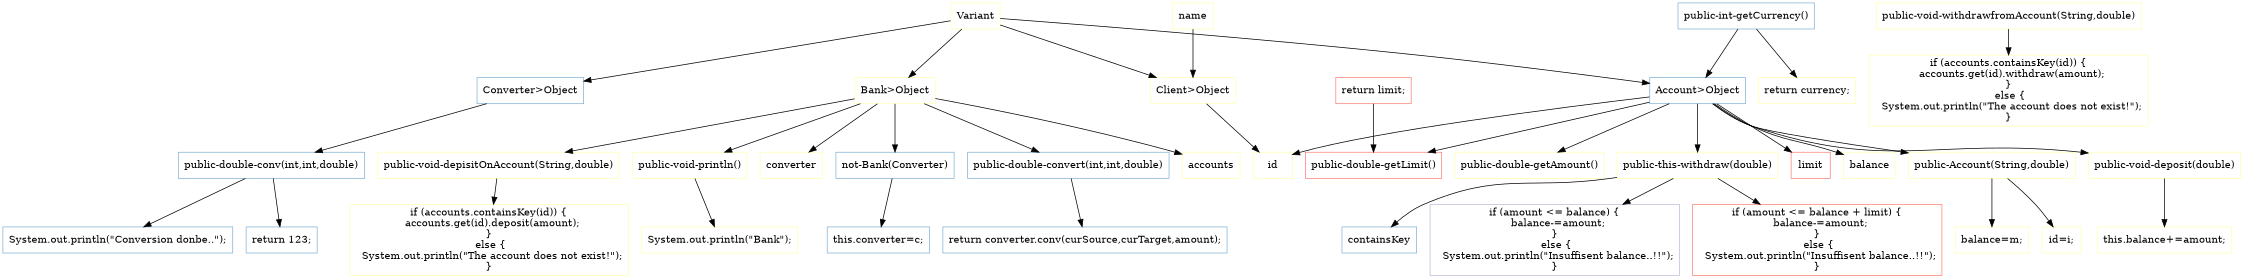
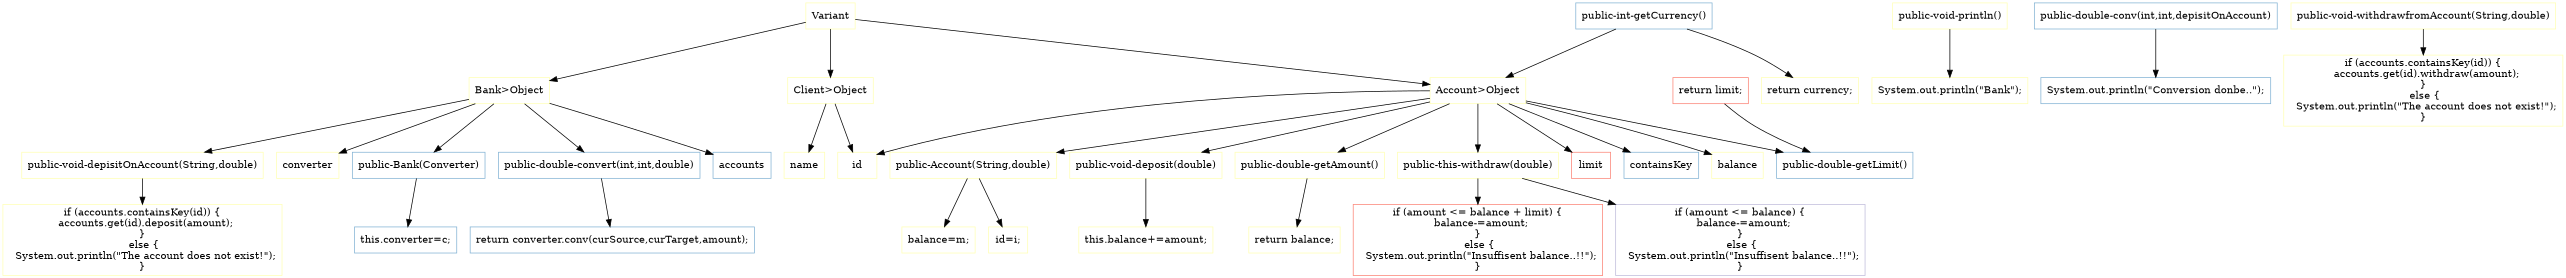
(1193, 50) -> (819, 125)
(530, 91) -> none
(1698, 91) -> (1478, 91)
(796, 127) -> none
(272, 165) -> (2156, 16)
(895, 165) -> (419, 165)
(1211, 165) -> (742, 165)
(1374, 165) -> (1845, 165)
(1503, 184) -> (1566, 127)
(282, 240) -> none
none -> (1294, 240)
